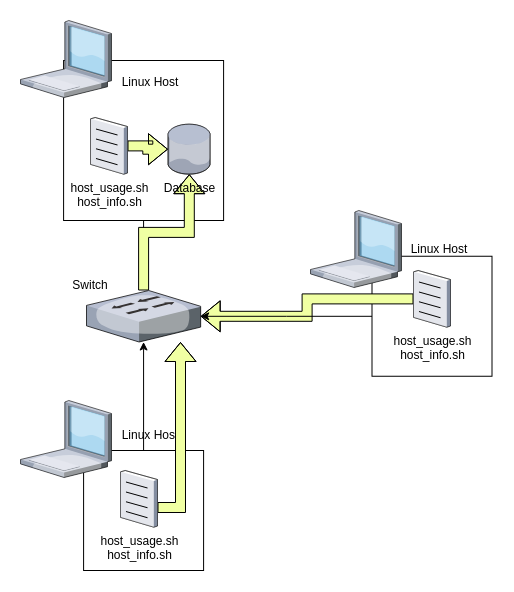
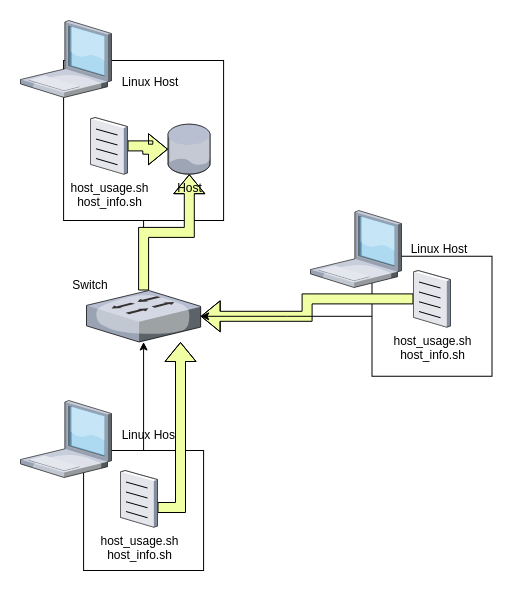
(190, 189) -> (190, 189)
